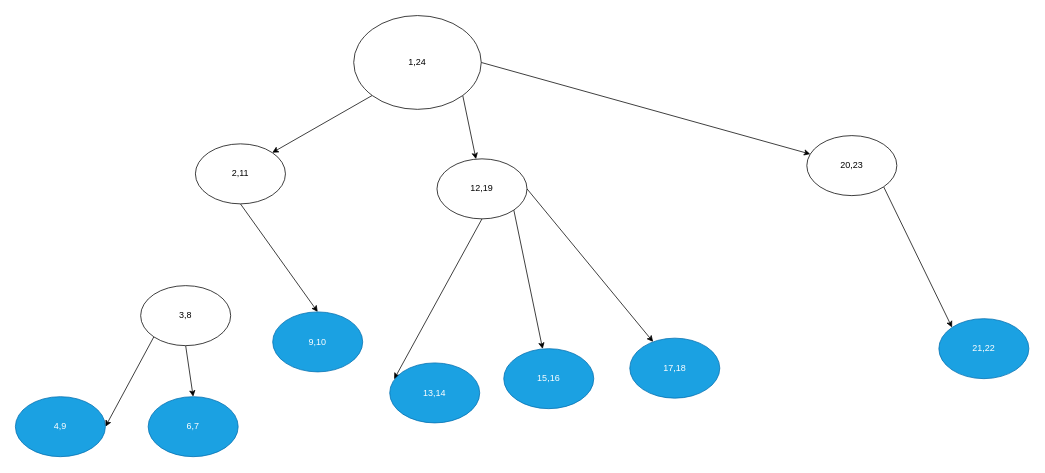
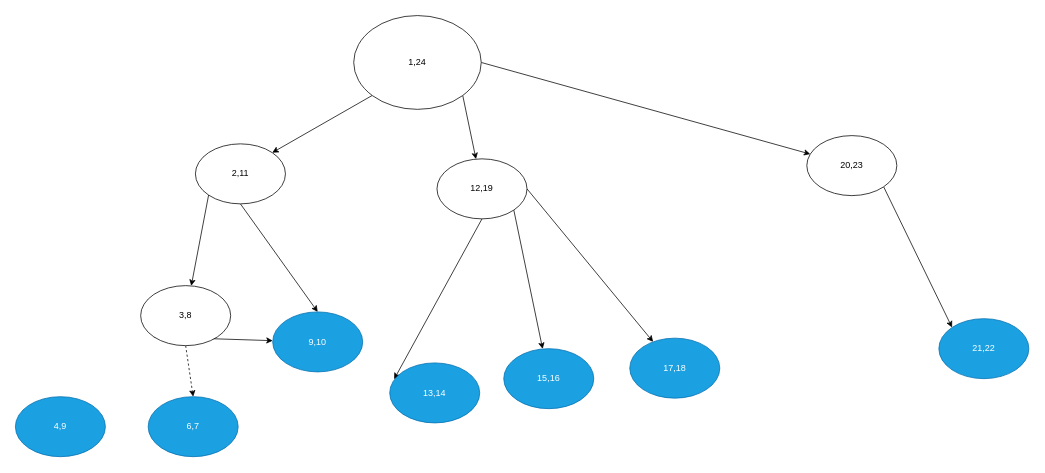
none -> (200, 237)
(189, 369) -> (189, 369)
(131, 379) -> (246, 340)
